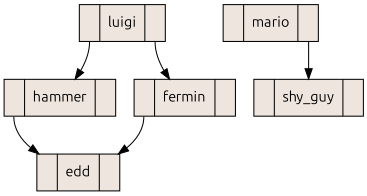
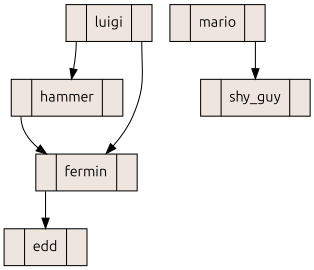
(19, 134) -> (26, 134)
